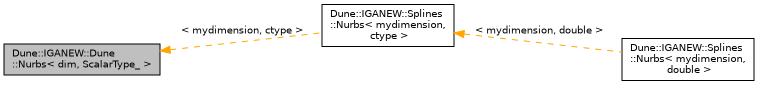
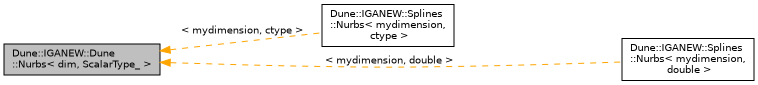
(543, 43) -> (396, 67)
